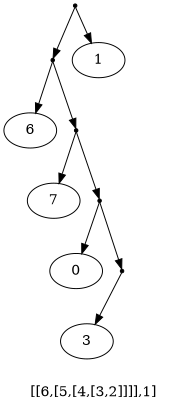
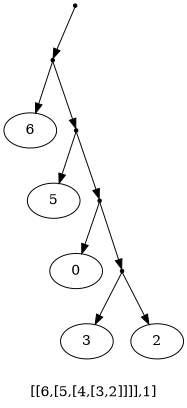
(99, 60) -> none
(54, 201) -> (54, 201)
none -> (157, 341)
